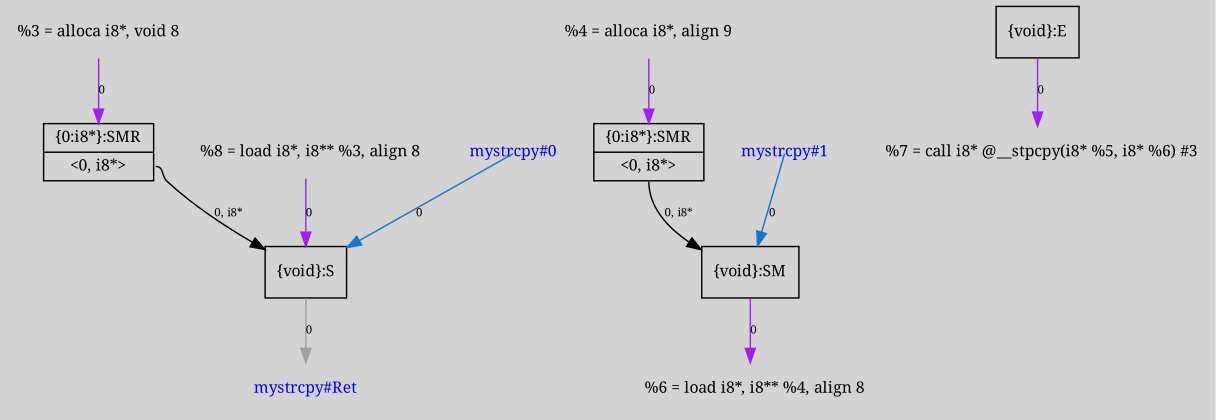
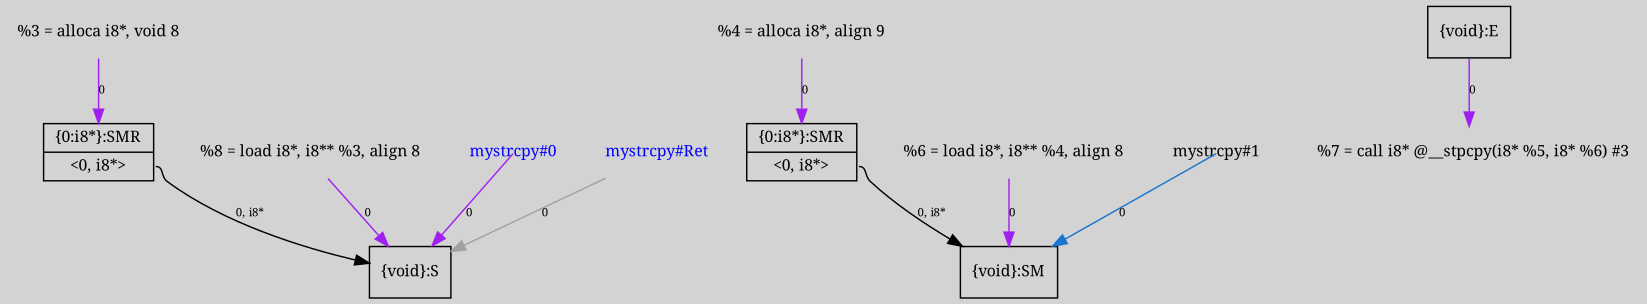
(785, 152) -> (1216, 152)
(436, 197) -> (477, 194)
(306, 323) -> (535, 212)
(750, 323) -> (1009, 205)
